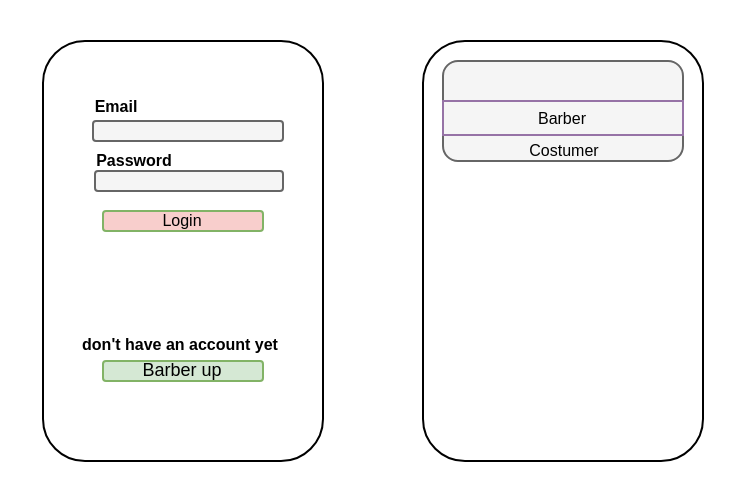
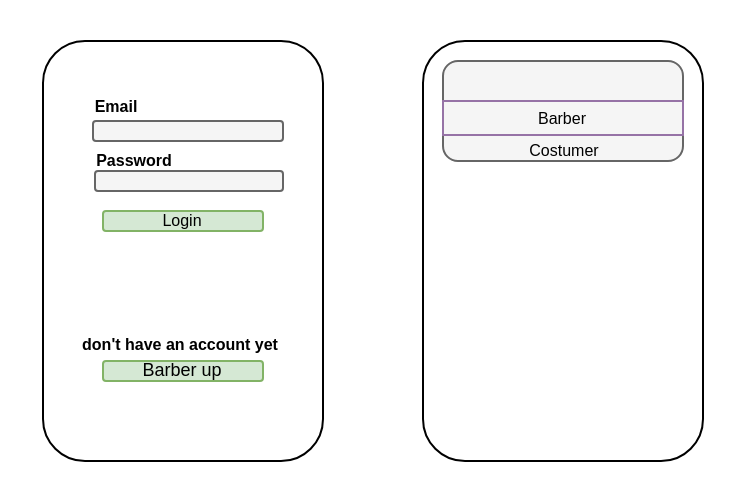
(183, 221) -> (183, 221)
